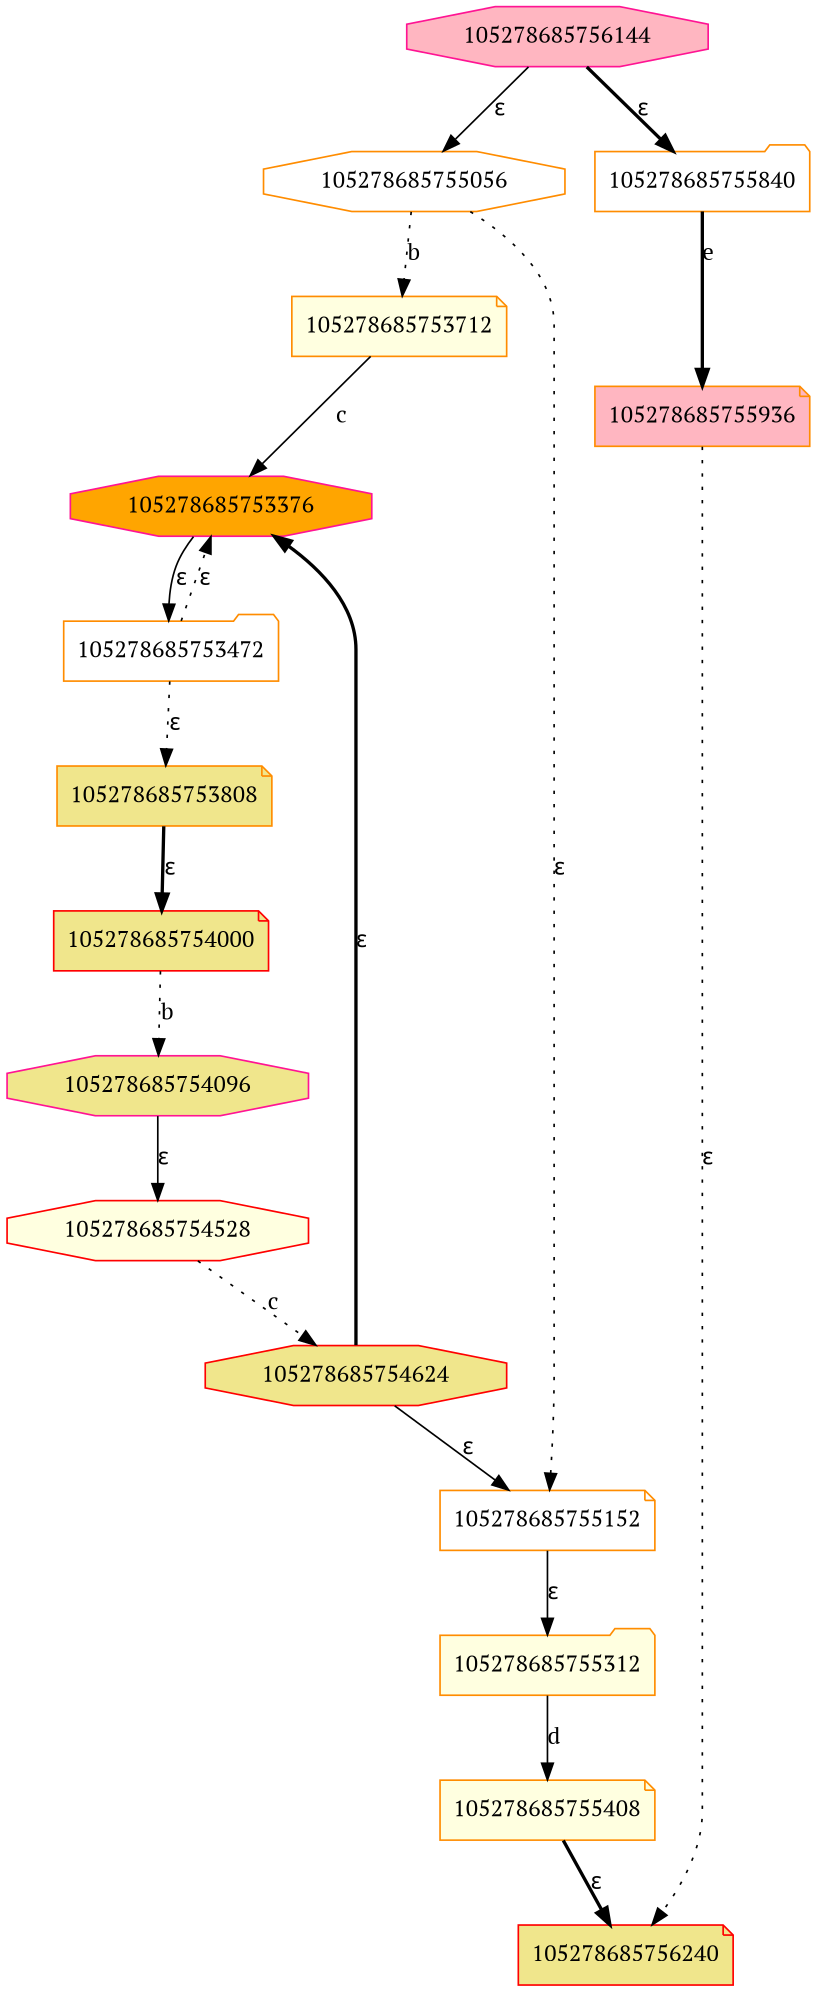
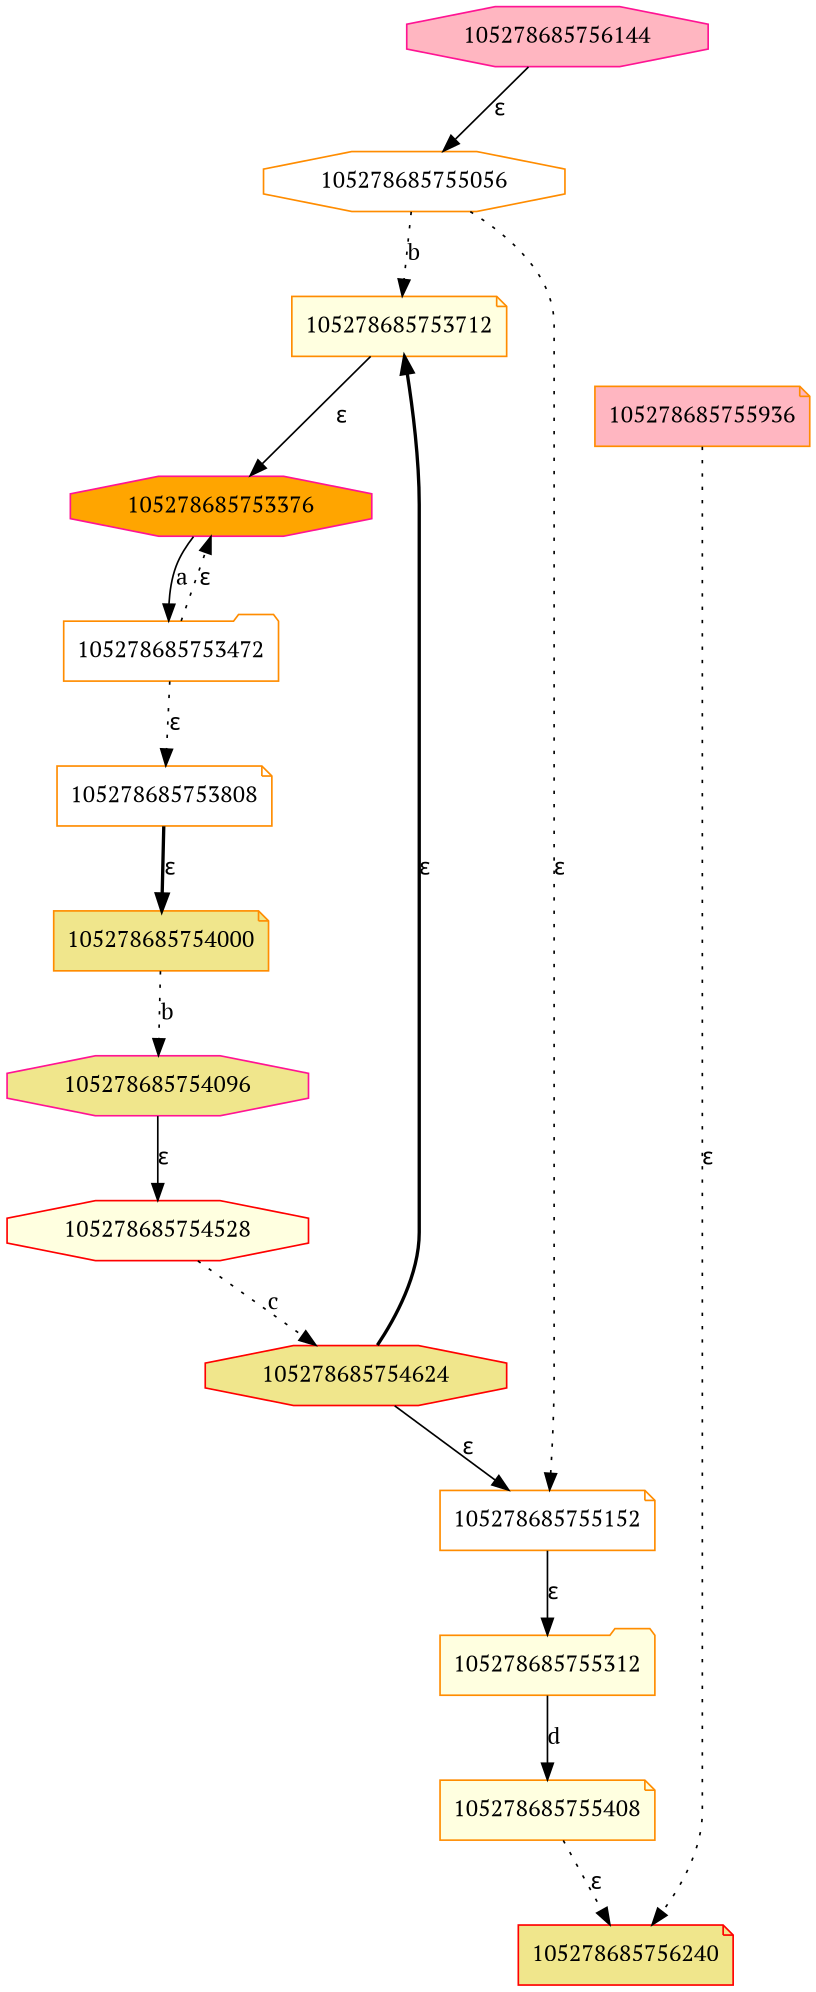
(702, 182) -> none
(342, 416) -> (342, 416)
(182, 579) -> (182, 579)
(164, 796) -> (164, 796)
(356, 933) -> (419, 863)
(161, 941) -> (161, 941)
(583, 1875) -> (583, 1875)
